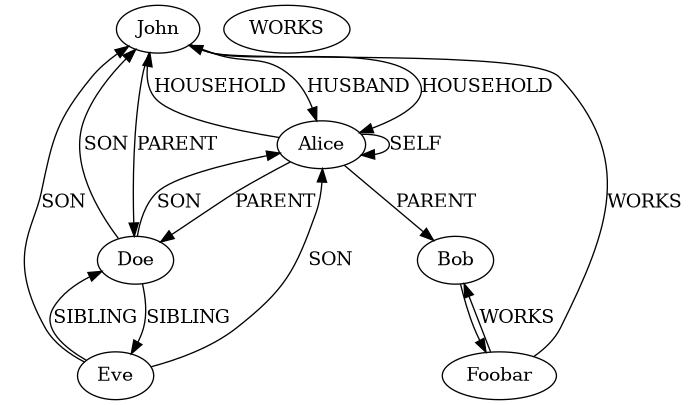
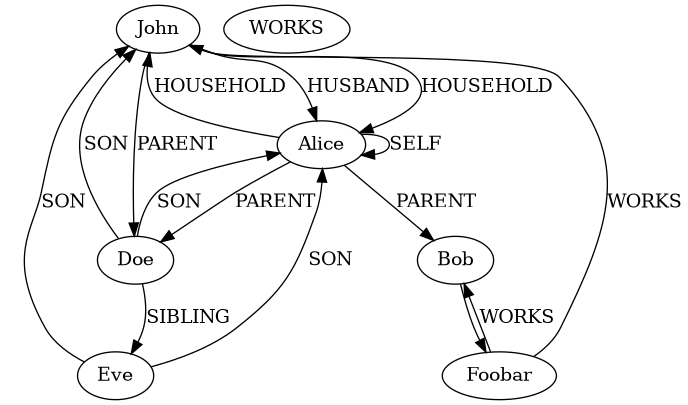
(50, 318) -> none
